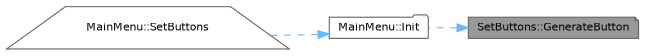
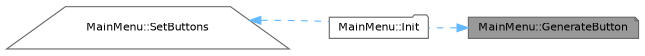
(553, 28) -> (553, 28)
(294, 35) -> (295, 21)
